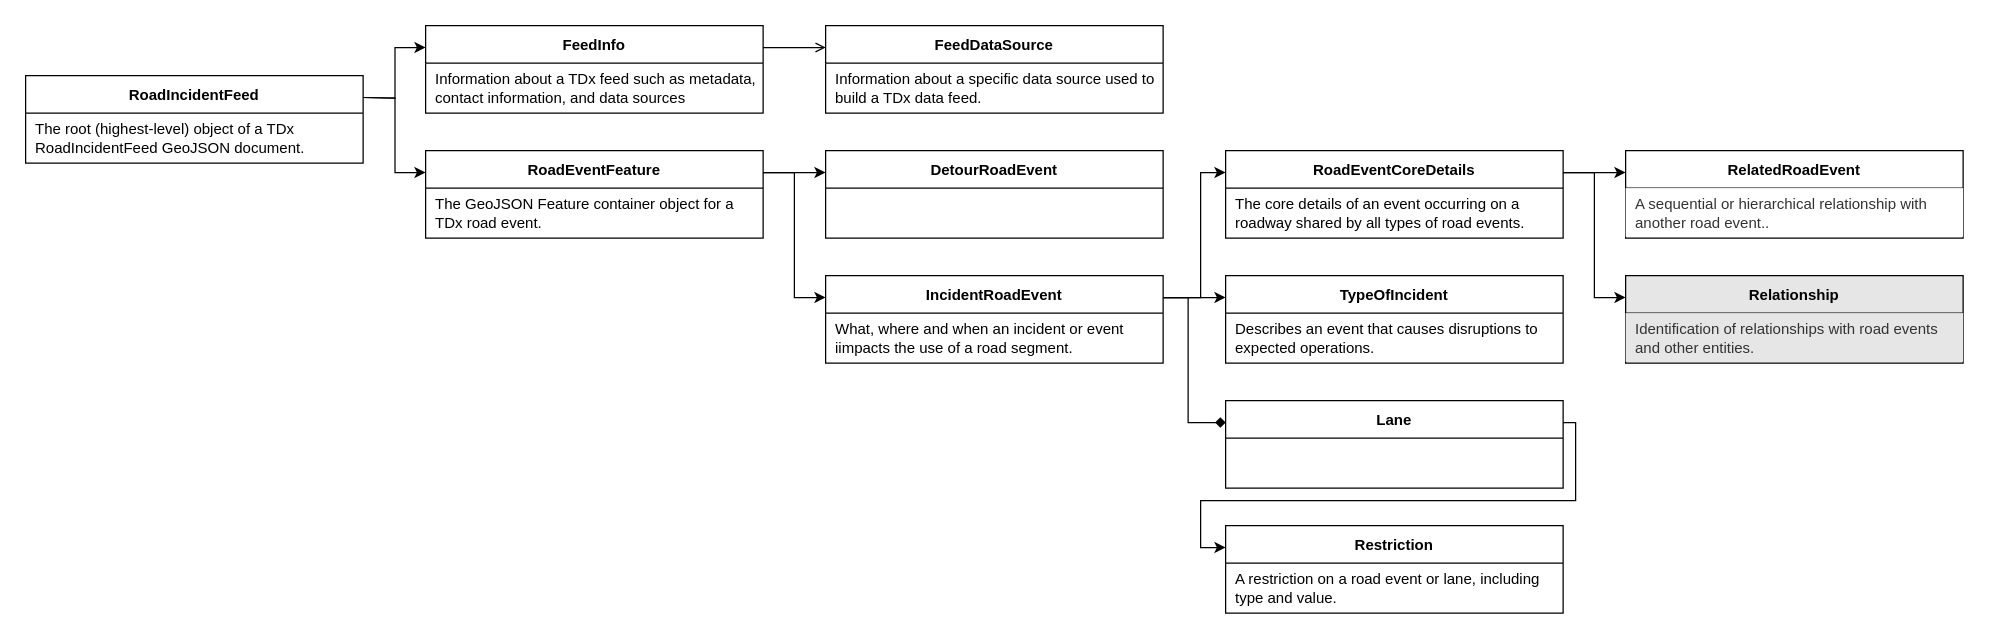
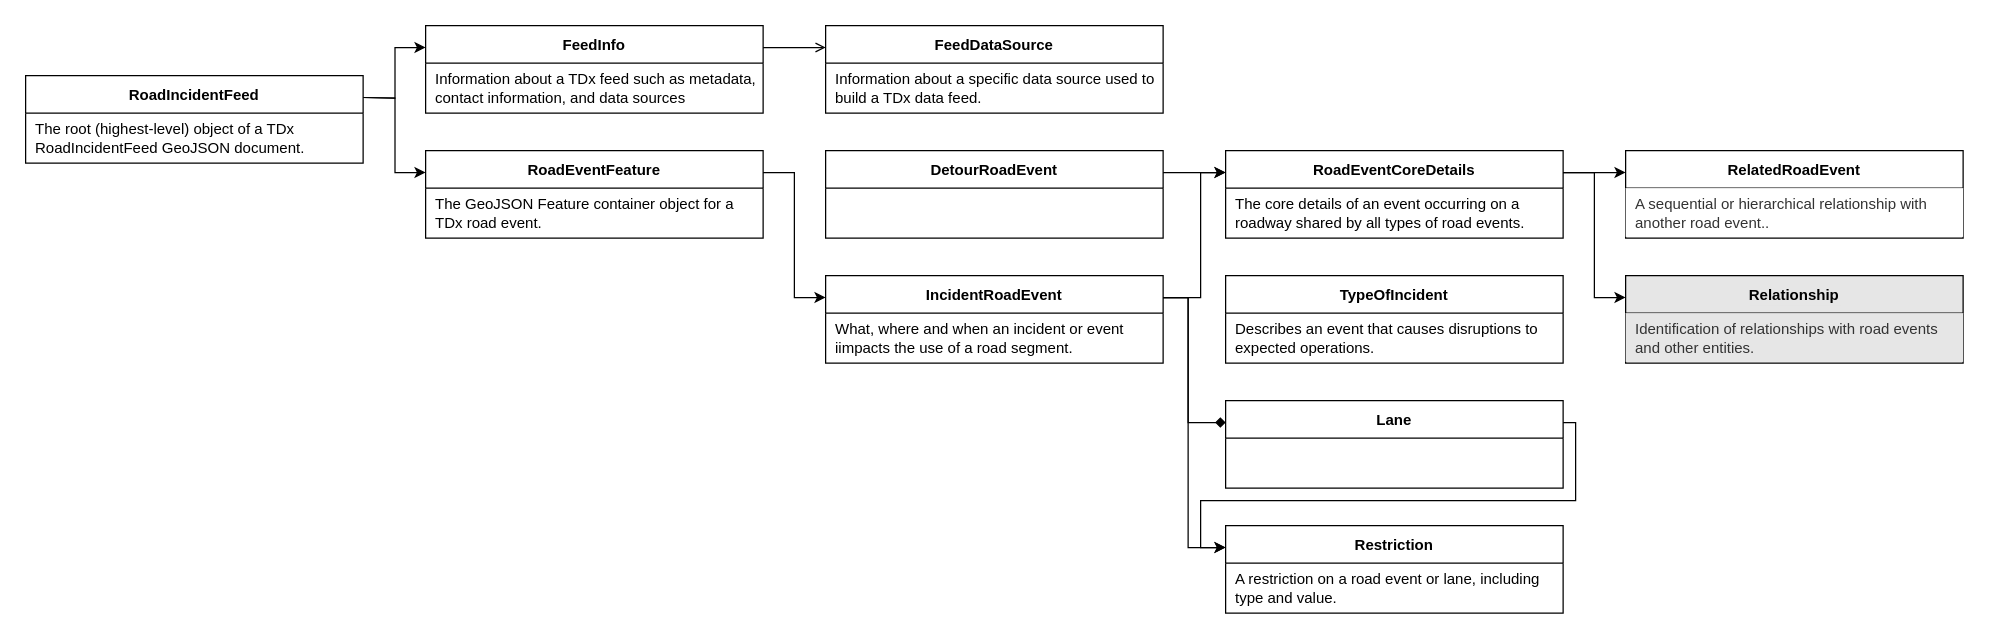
(808, 173) -> none
none -> (1180, 173)
(1209, 298) -> none
none -> (1188, 492)
